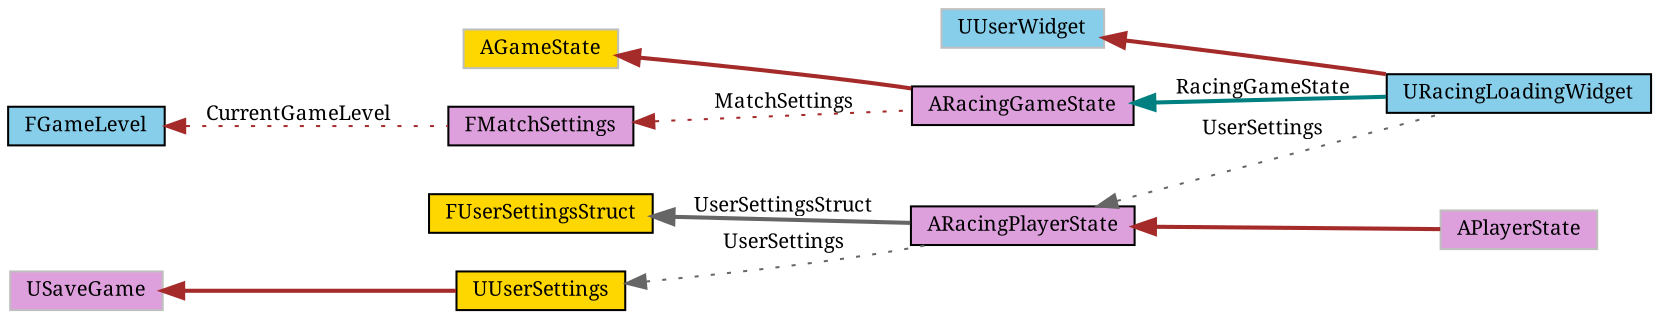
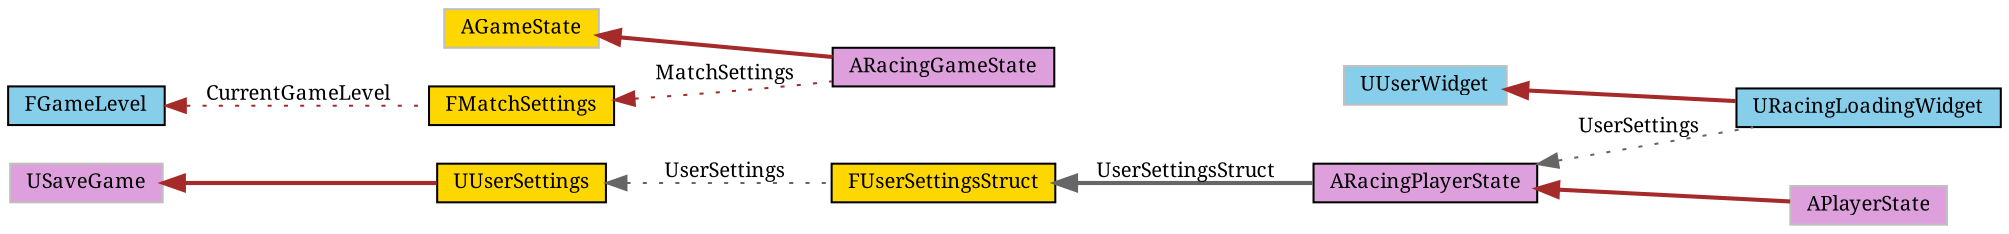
(1270, 100) -> none
(541, 126) -> (522, 106)
(787, 266) -> (729, 183)
